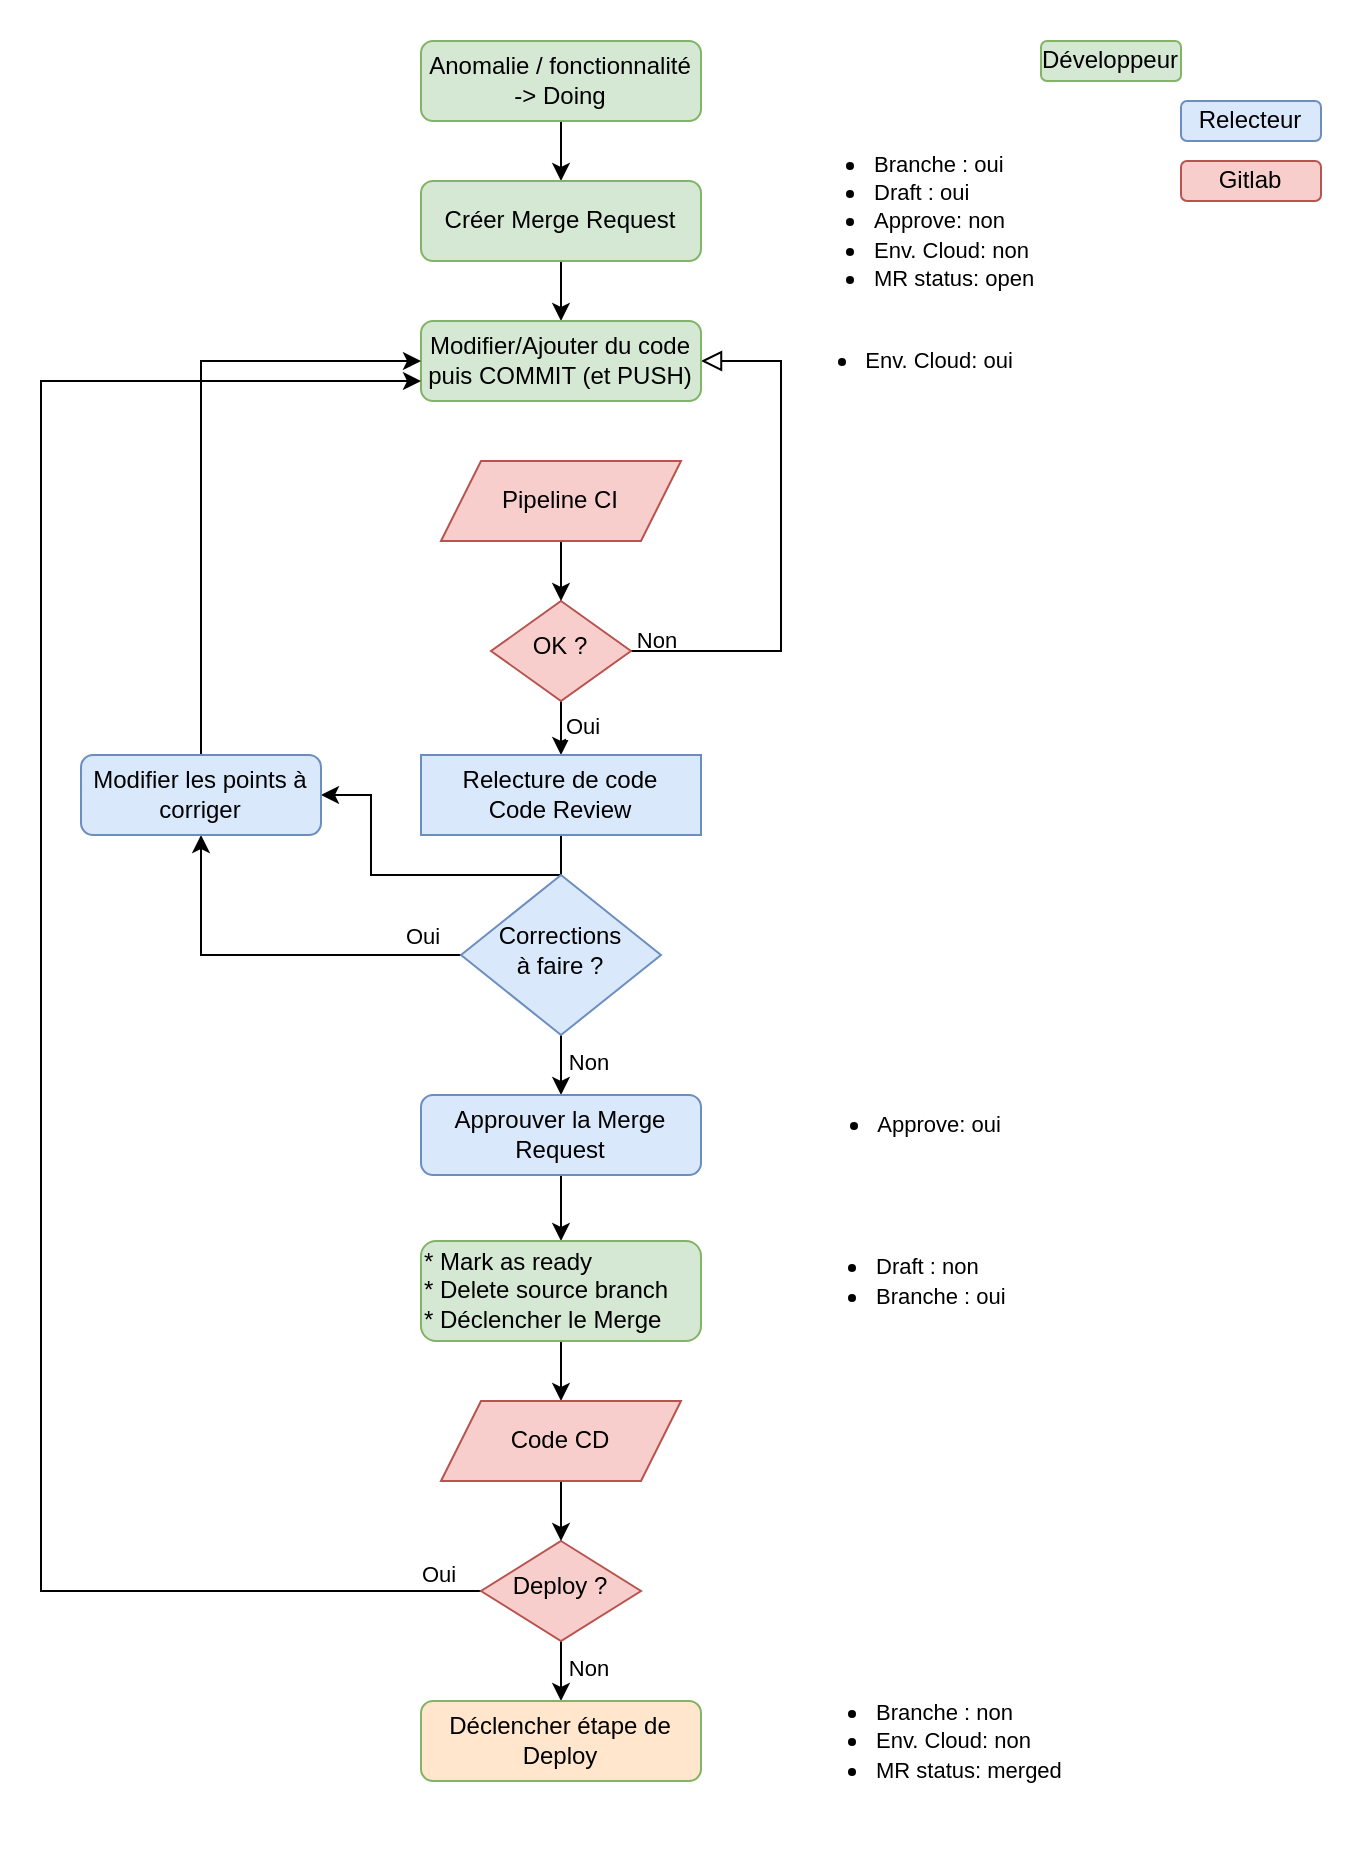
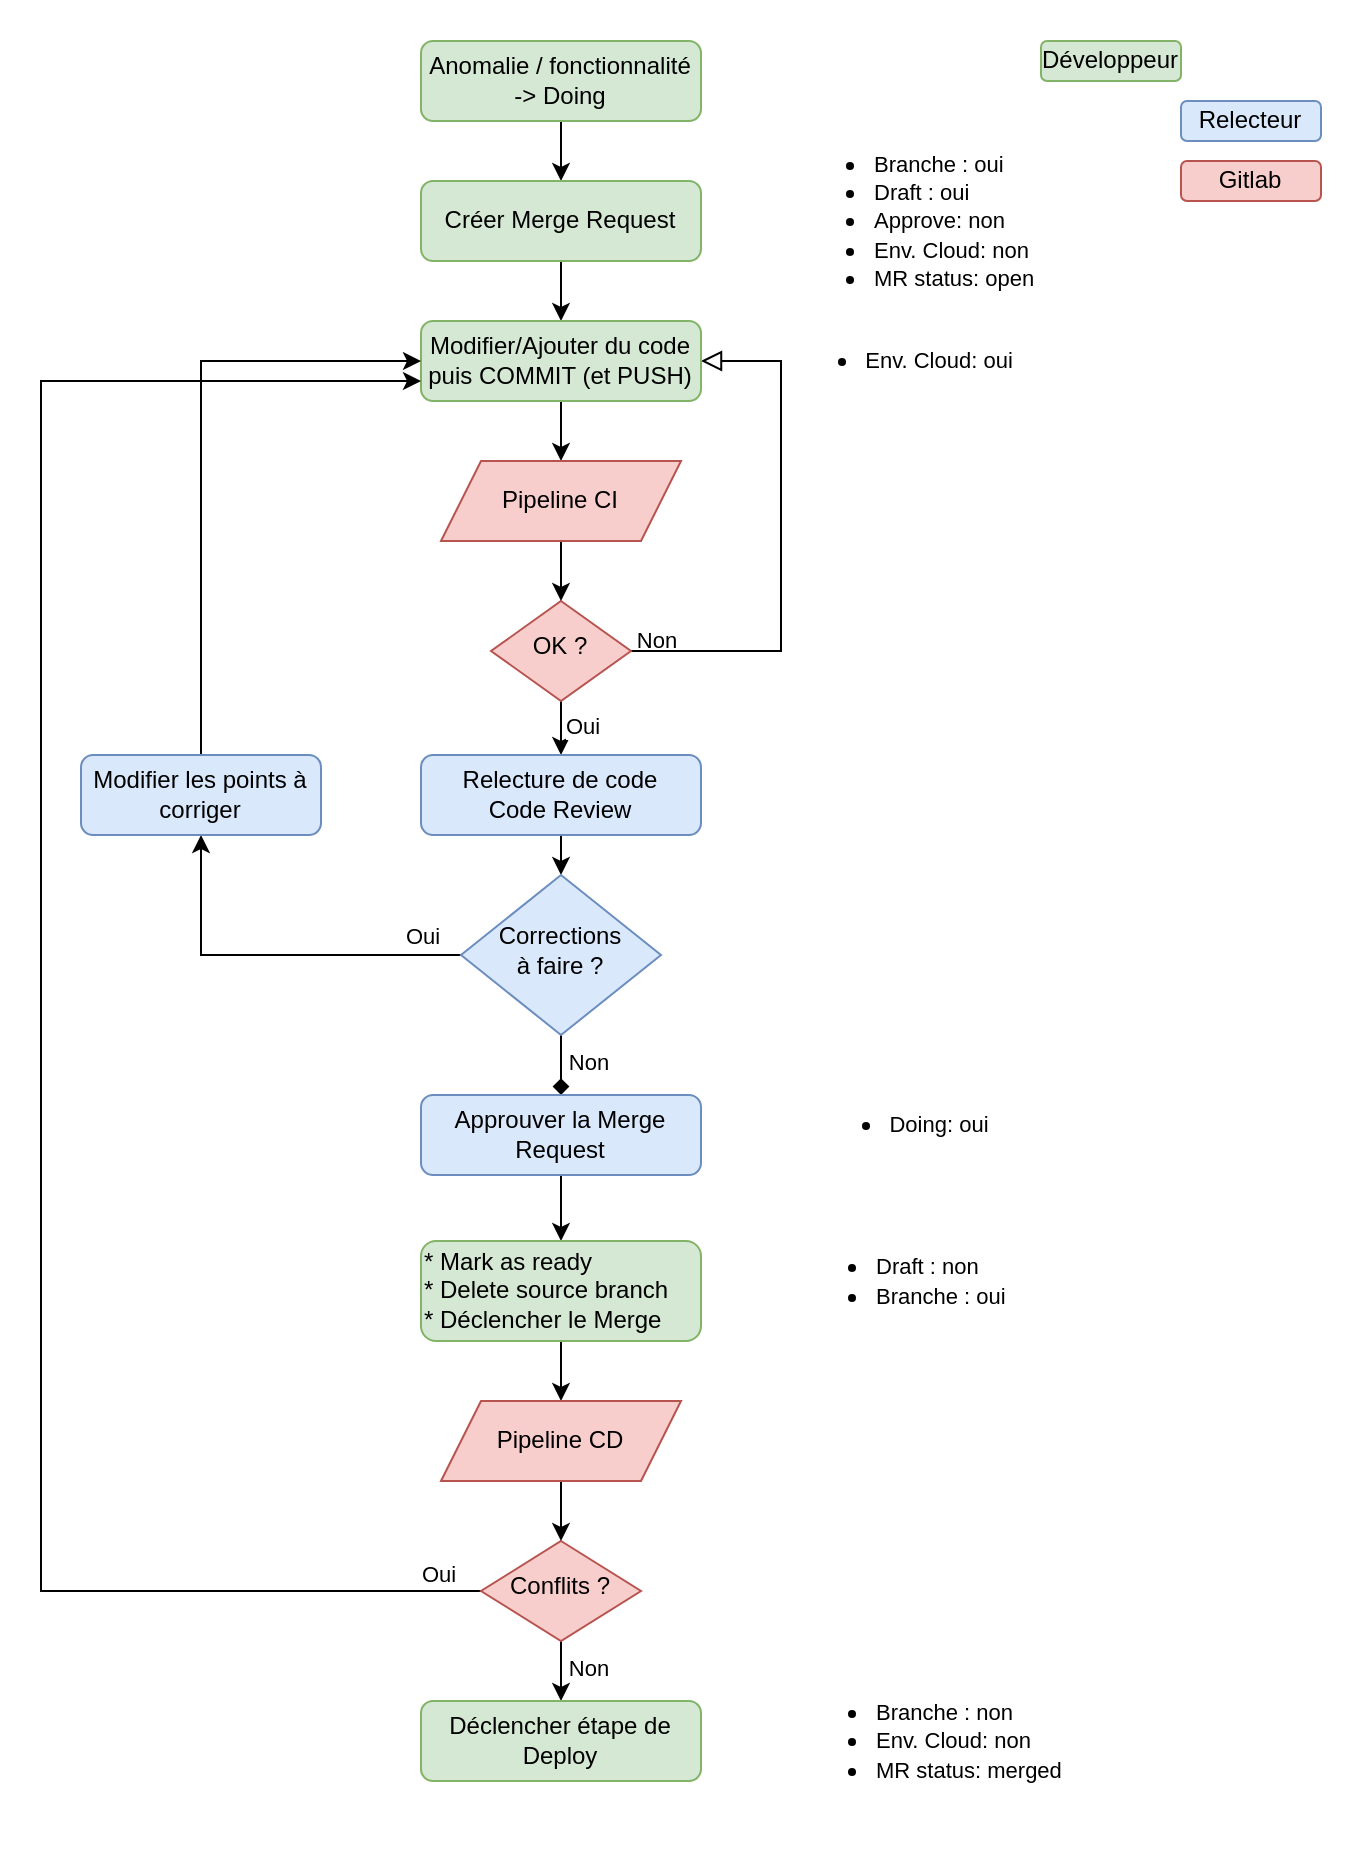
none -> (561, 424)
(561, 795) -> (561, 795)
(416, 875) -> (561, 860)
(561, 1080) -> (561, 1079)
(900, 1125) -> (900, 1125)
(561, 1441) -> (561, 1441)
(561, 1587) -> (561, 1587)
(561, 1741) -> (561, 1741)
